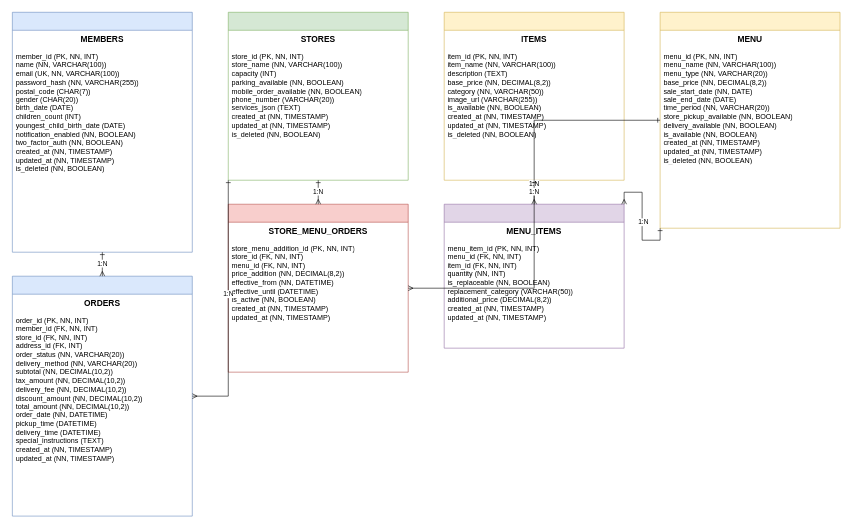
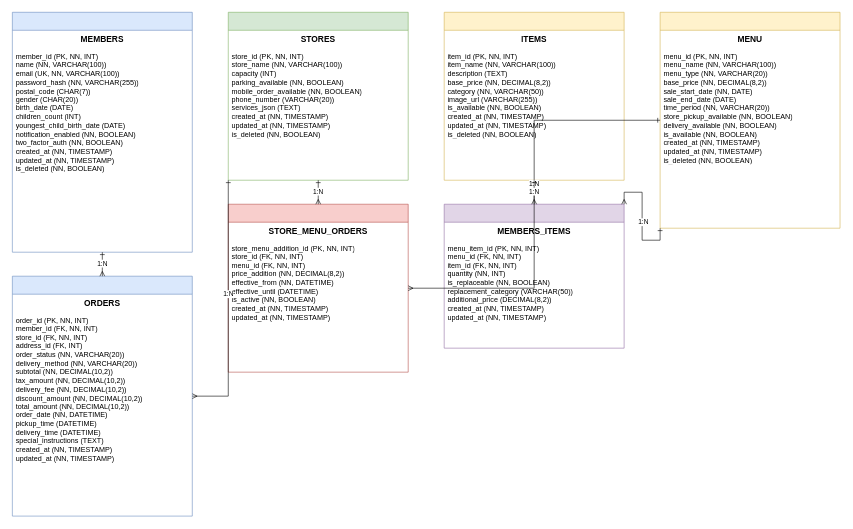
(534, 231) -> (534, 231)
